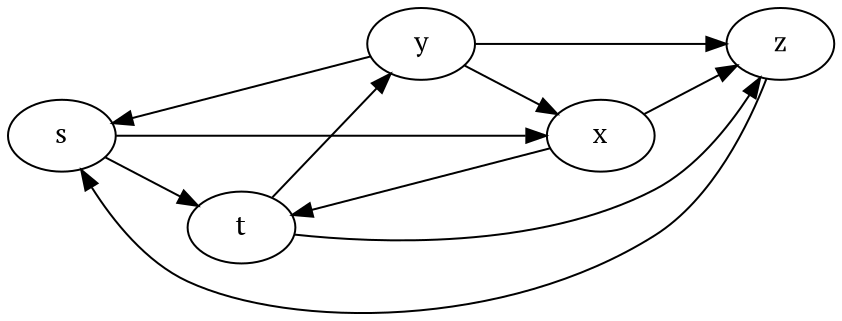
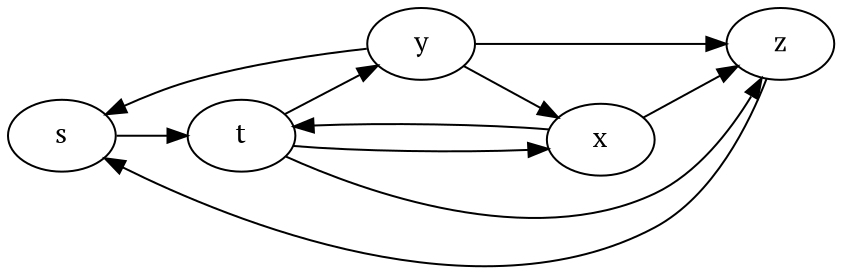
(311, 136) -> (411, 151)
